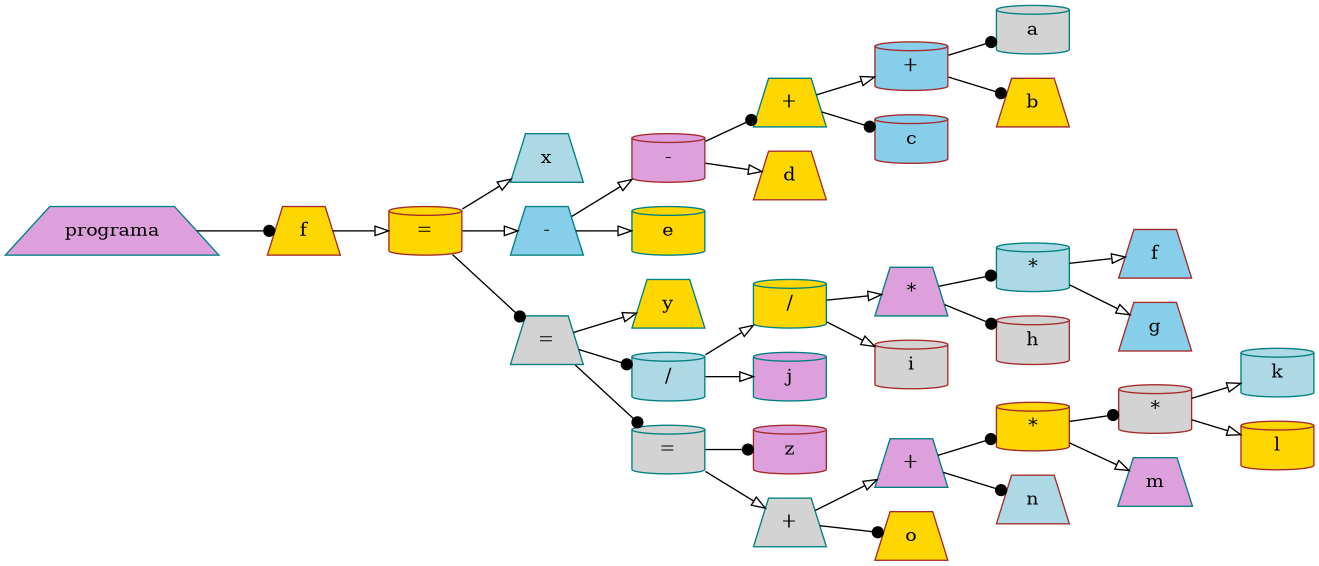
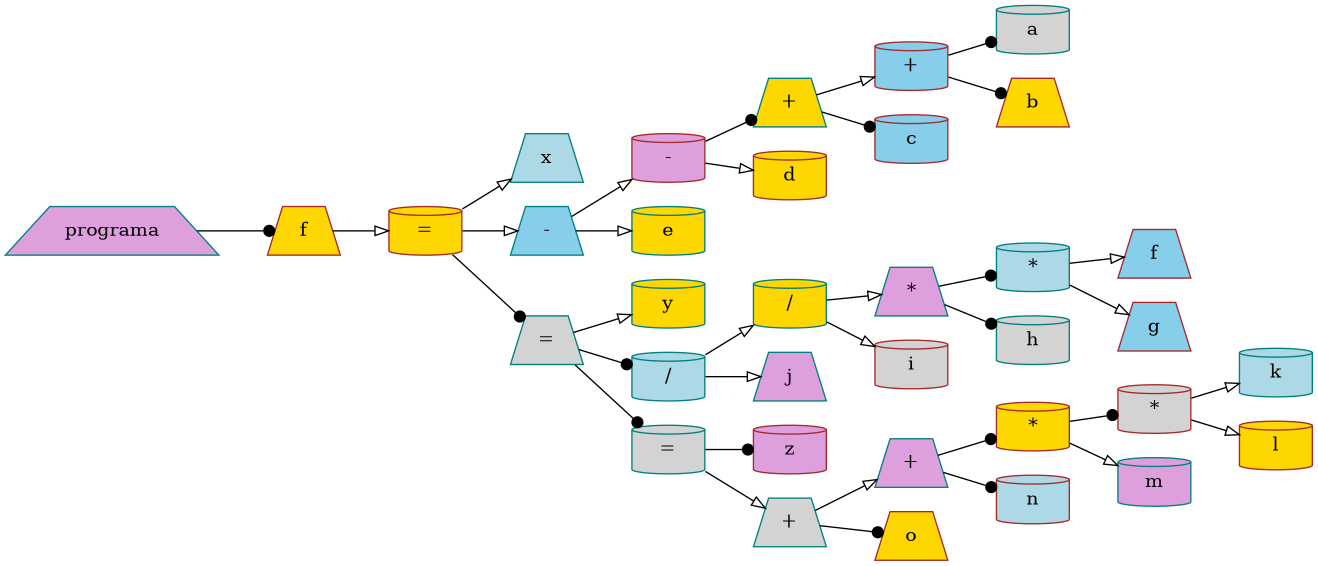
(790, 176) -> (790, 176)
(668, 304) -> (668, 304)
(1033, 340) -> (1033, 340)
(790, 377) -> (790, 377)
(1155, 482) -> (1154, 482)
(1033, 500) -> (1033, 500)
